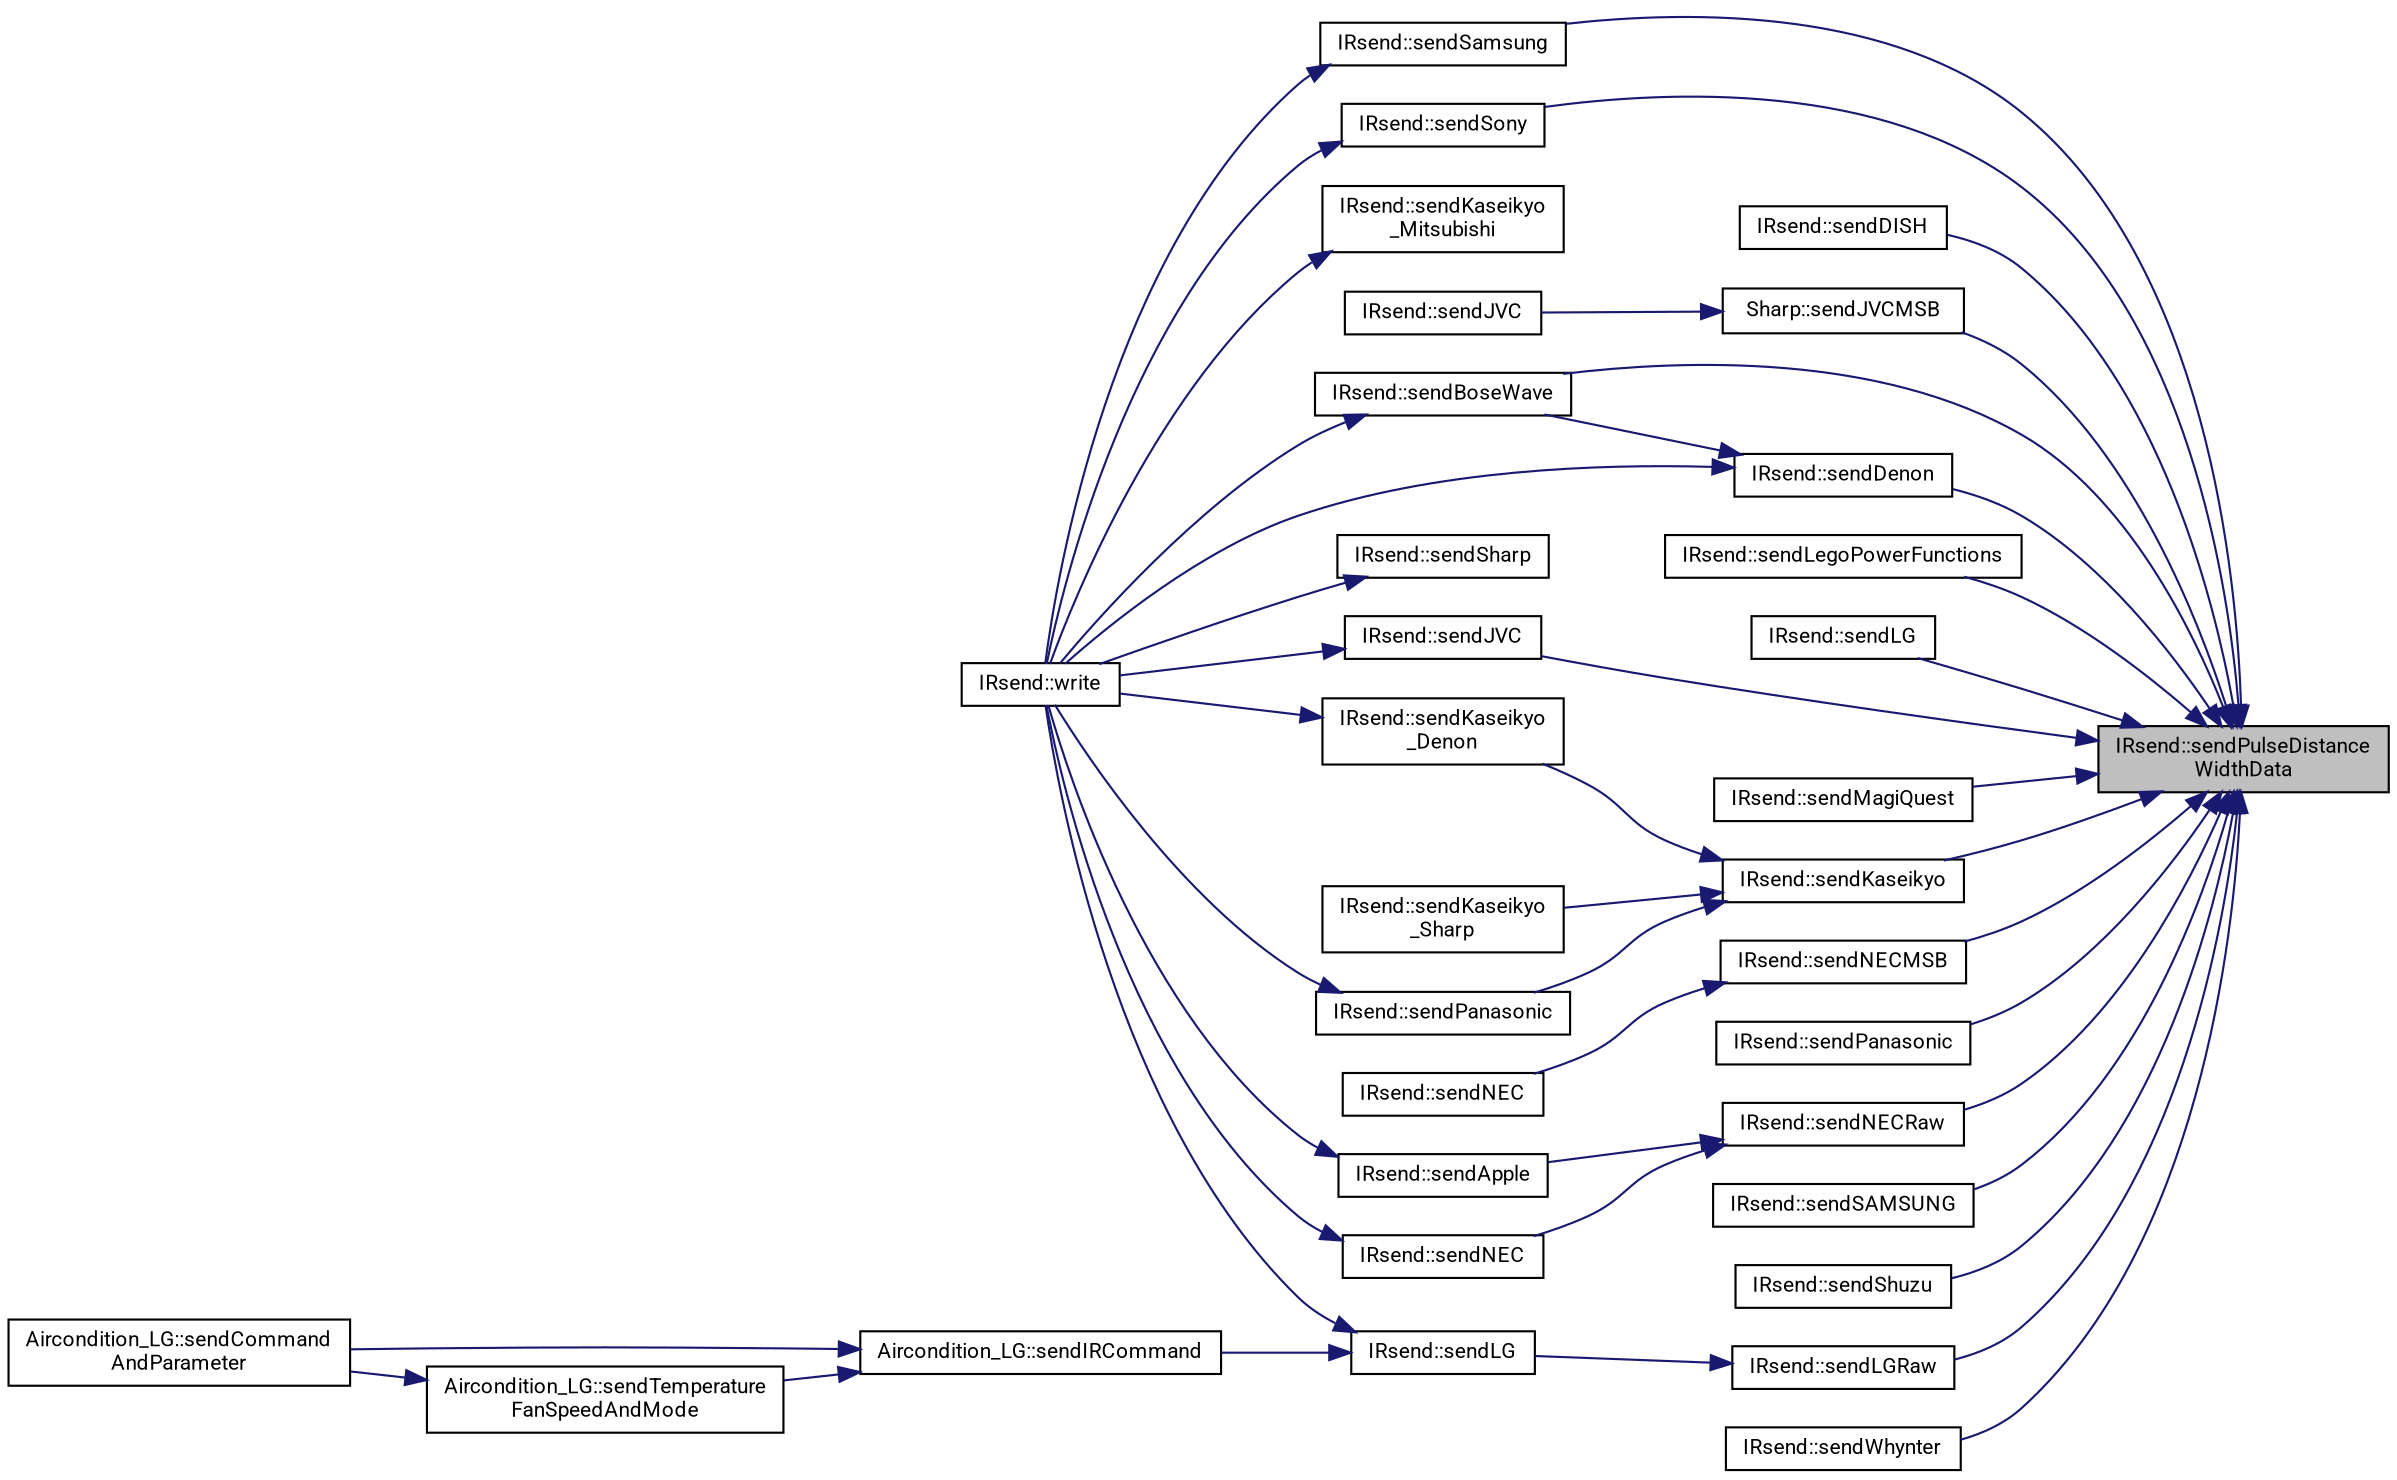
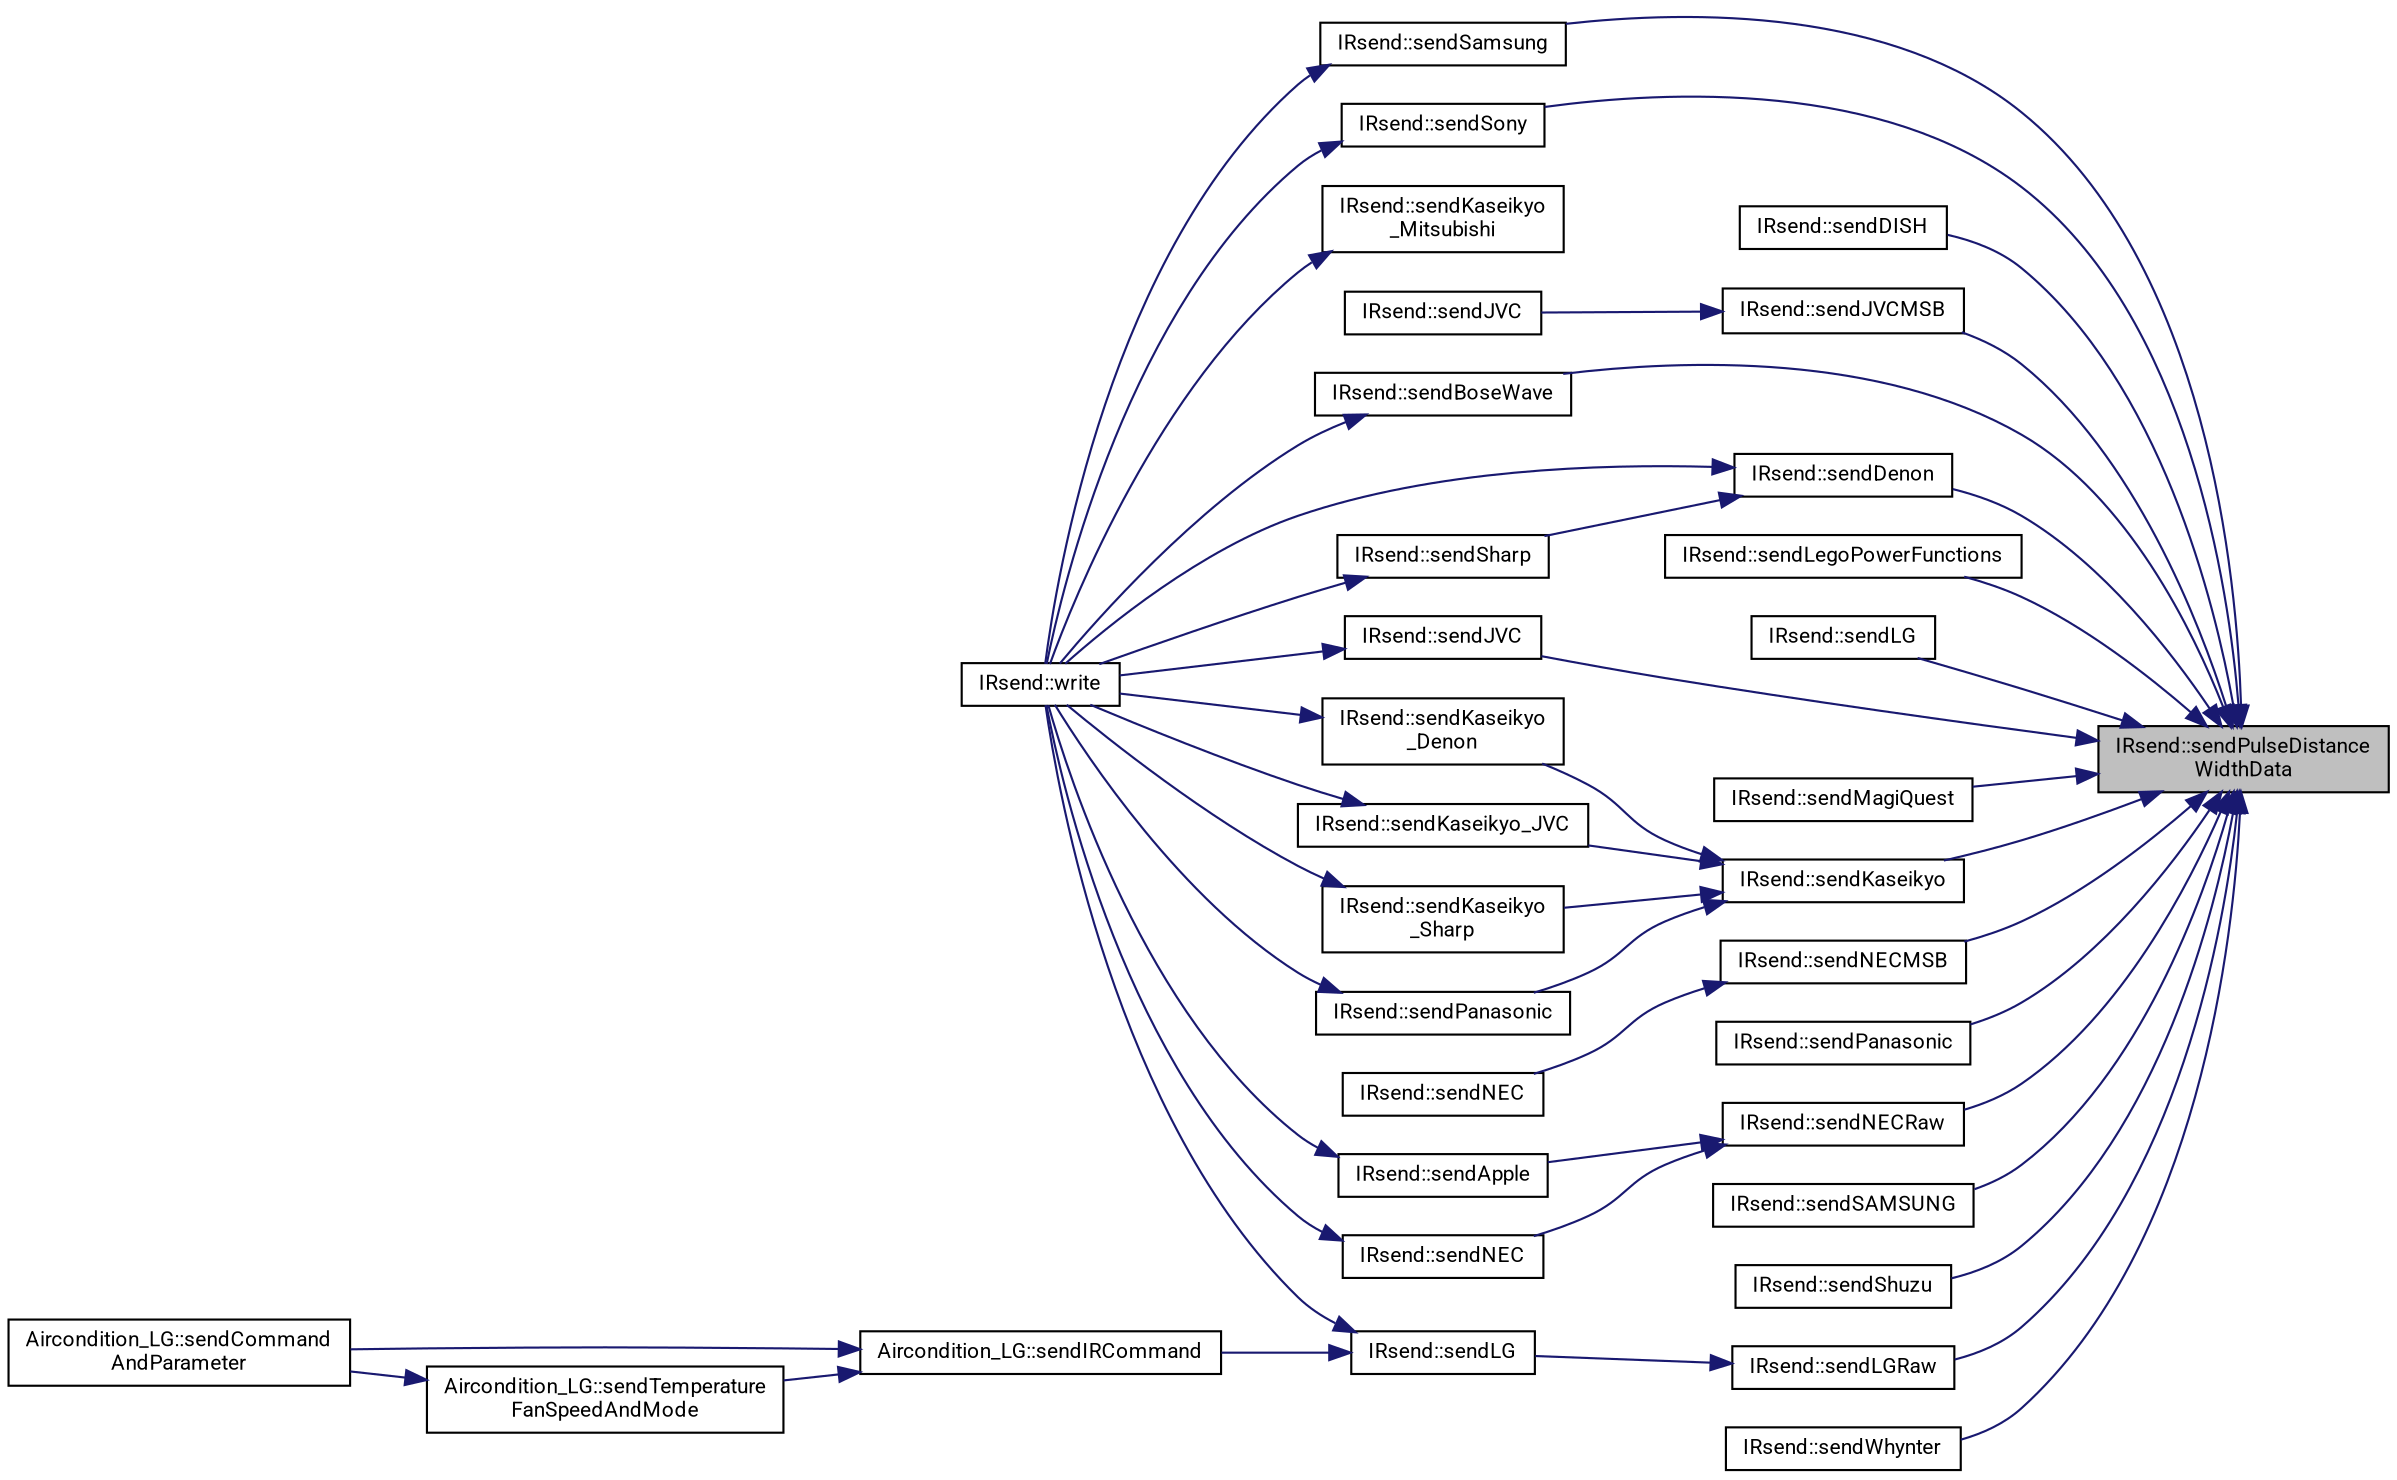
(1843, 311) -> (1843, 311)
(1632, 432) -> (1632, 518)
none -> (1190, 799)
none -> (1443, 825)
